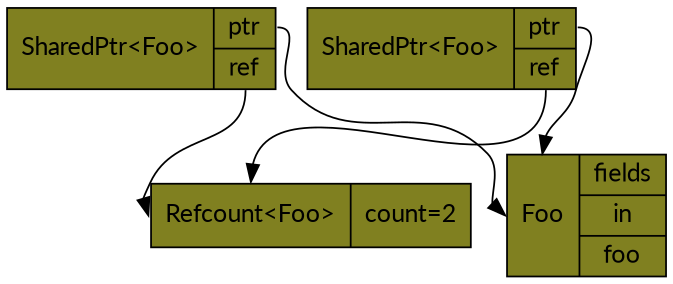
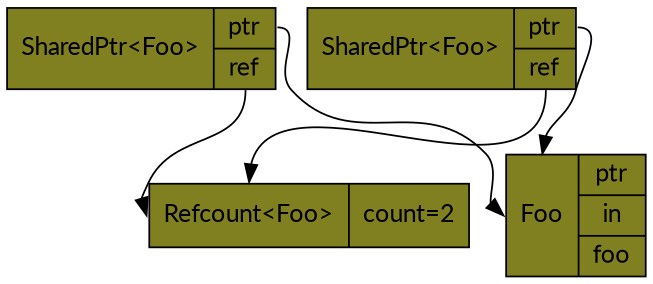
(623, 174) -> (612, 174)
